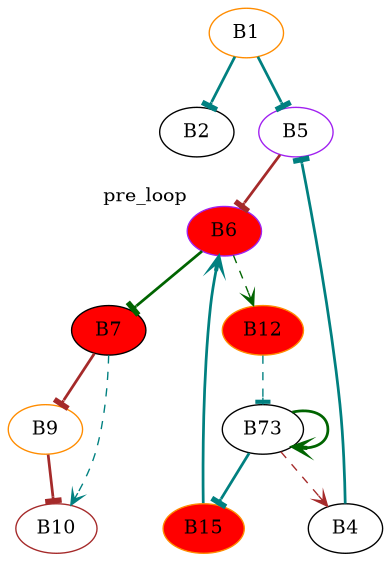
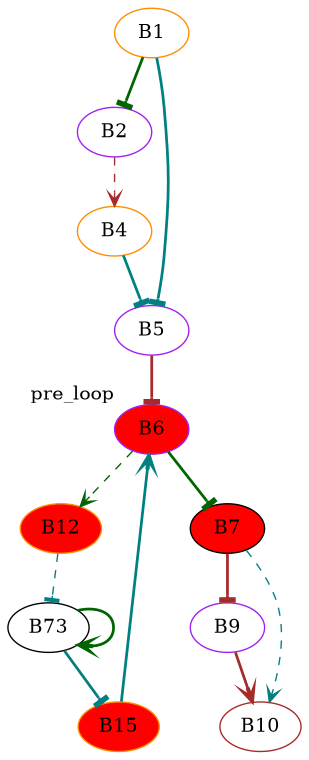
(223, 79) -> (135, 79)
(197, 132) -> (115, 132)
(45, 429) -> (227, 628)
(300, 474) -> (115, 175)
(51, 476) -> (242, 671)
(345, 529) -> (115, 231)
